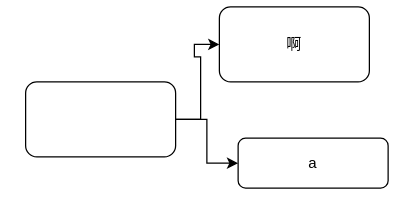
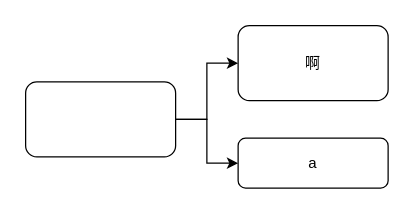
(294, 44) -> (313, 63)
